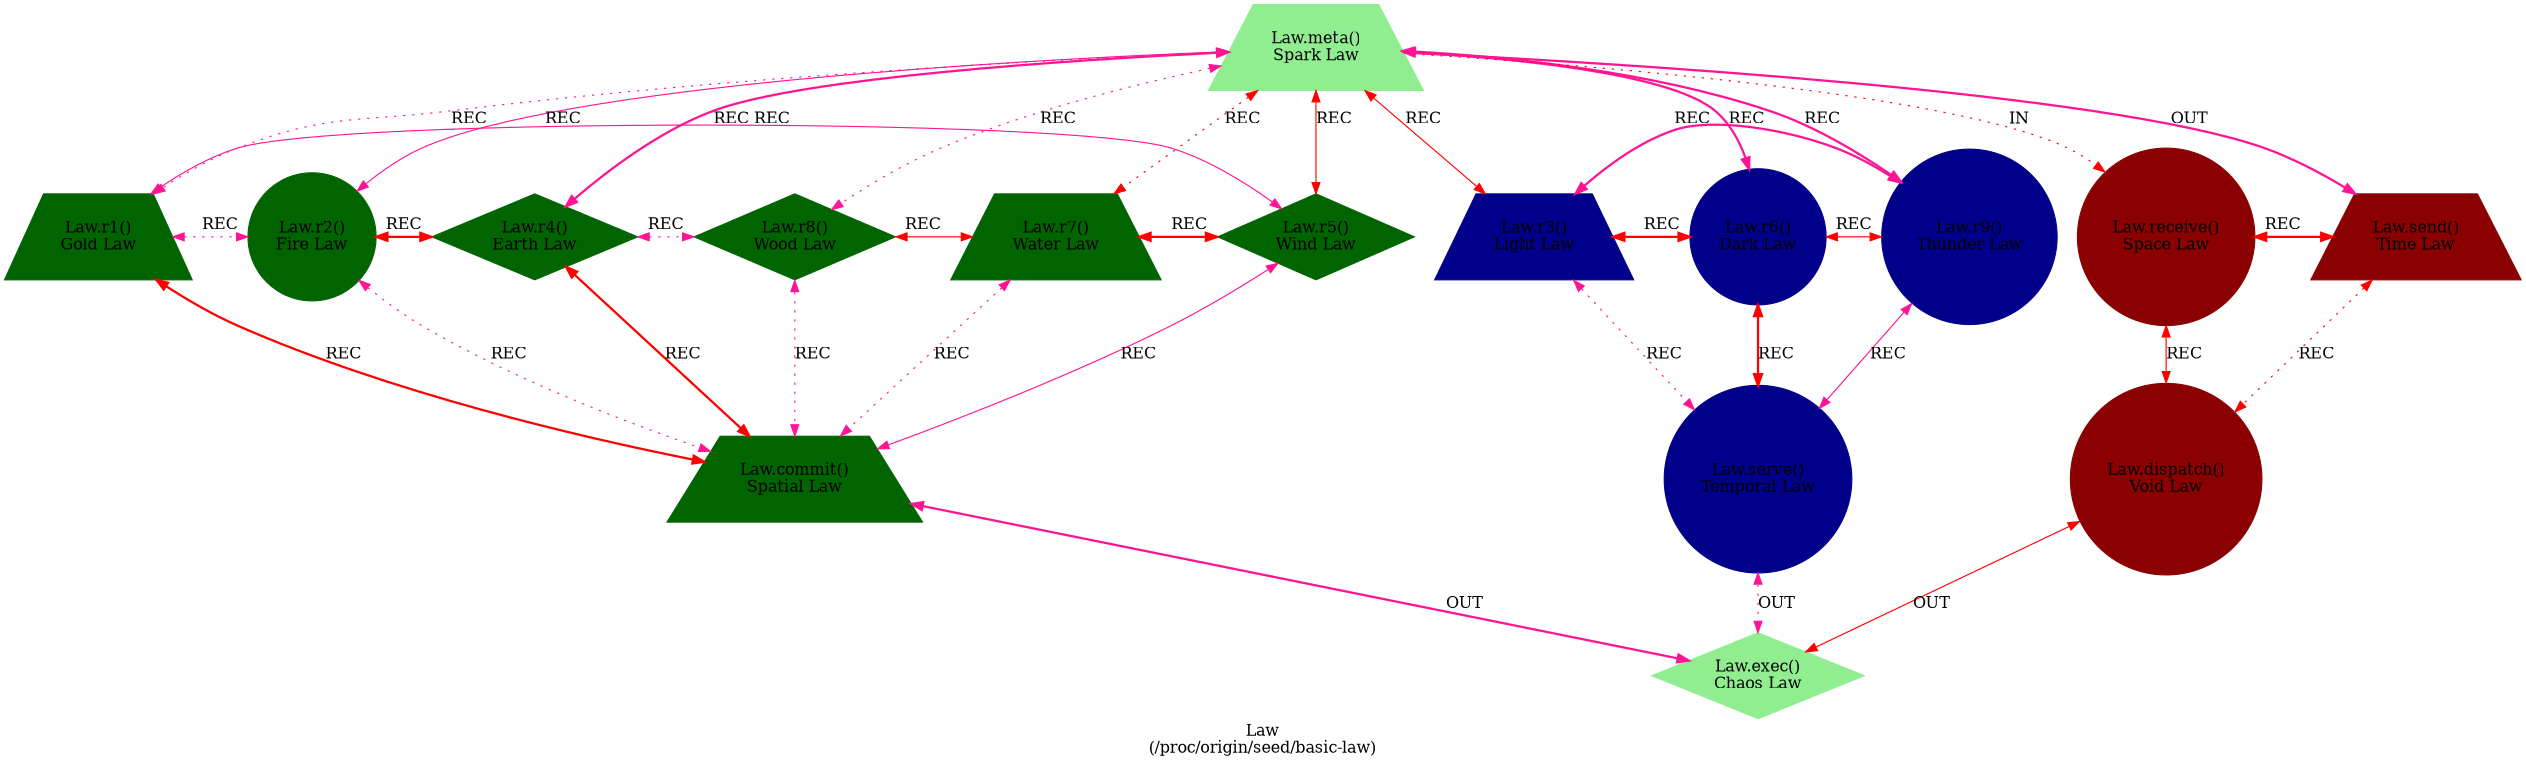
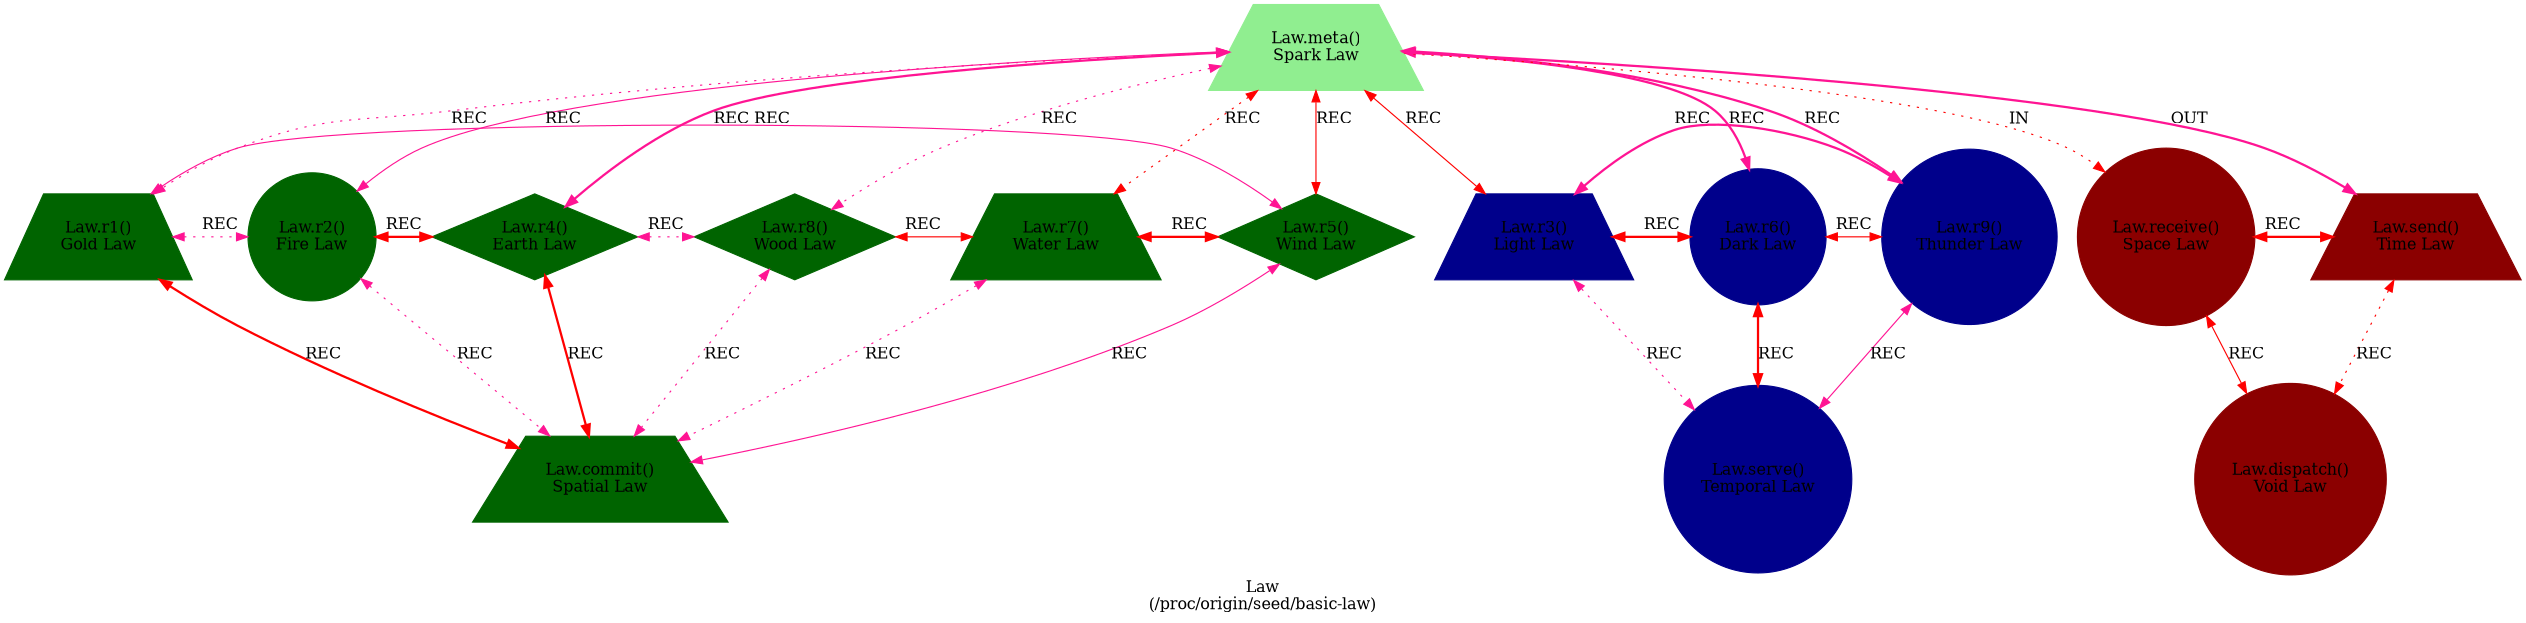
(1758, 676) -> none
